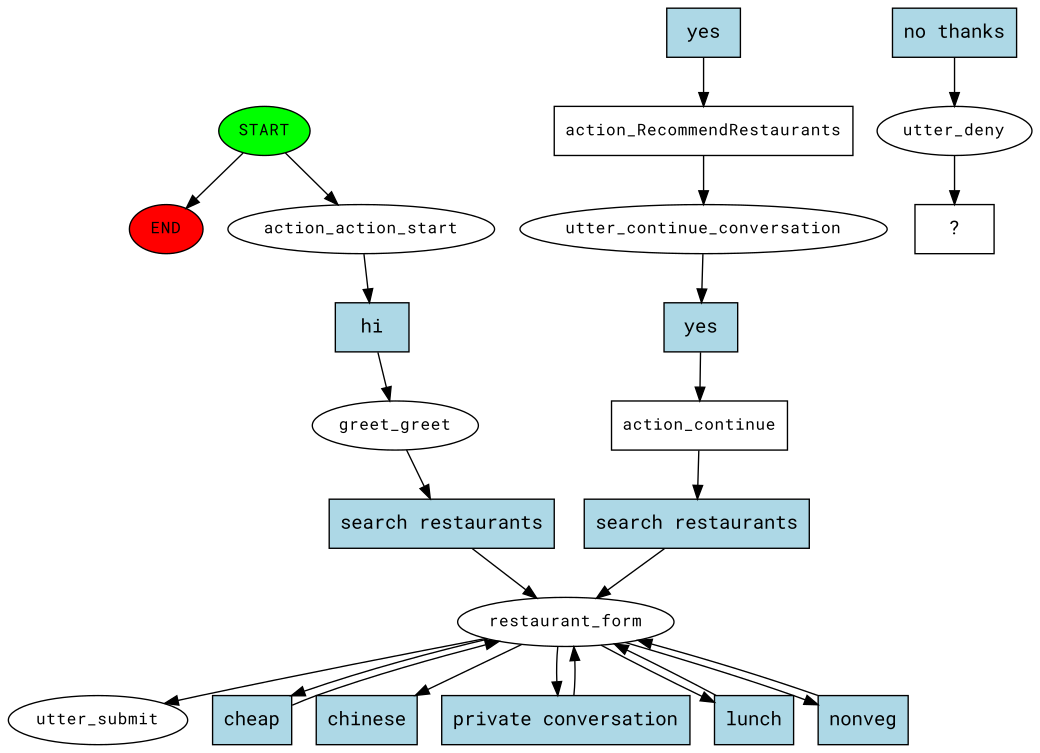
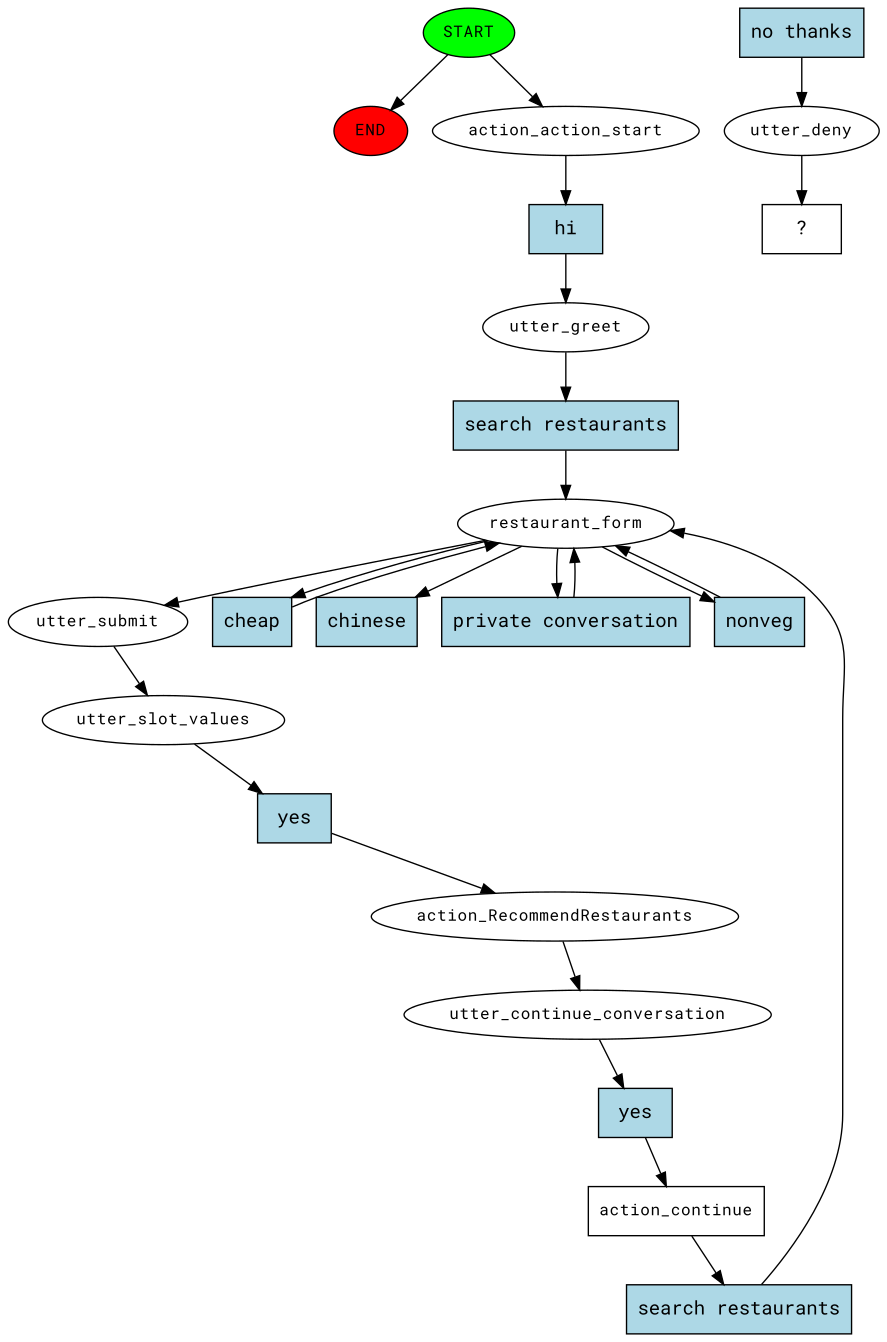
(704, 131) -> (555, 917)
(395, 426) -> (566, 327)
none -> (163, 720)
(754, 720) -> none
